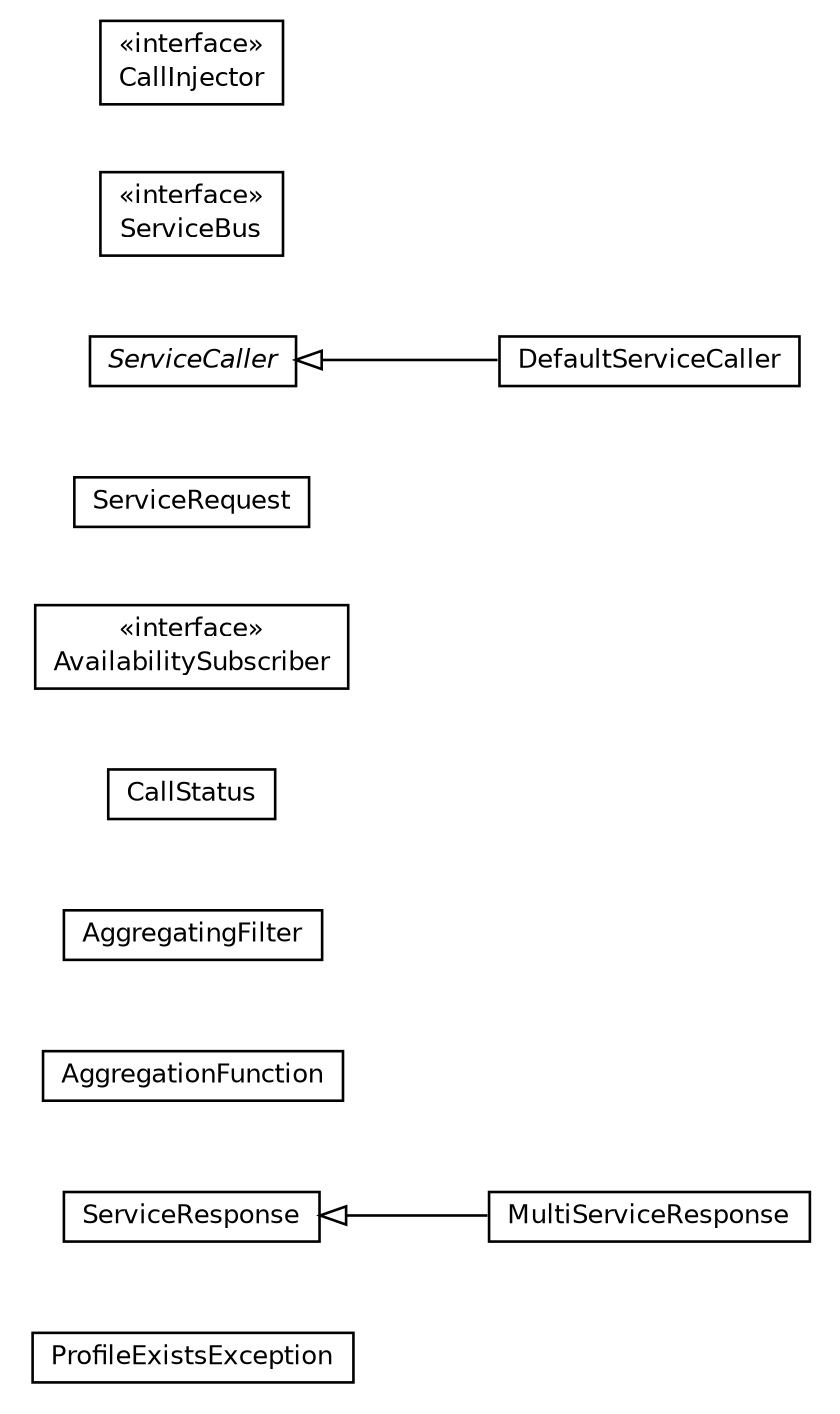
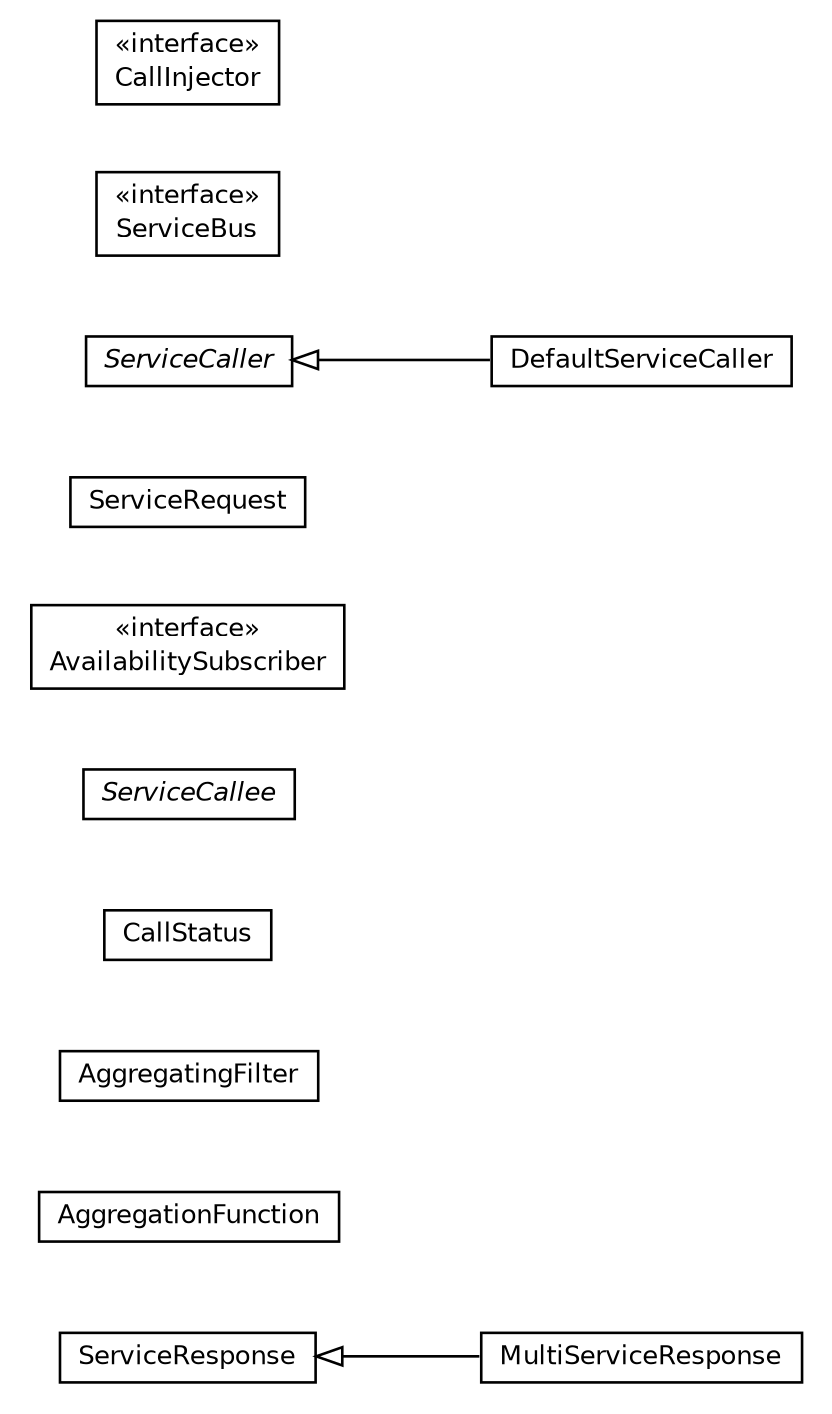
none -> (188, 793)
(192, 1356) -> none
